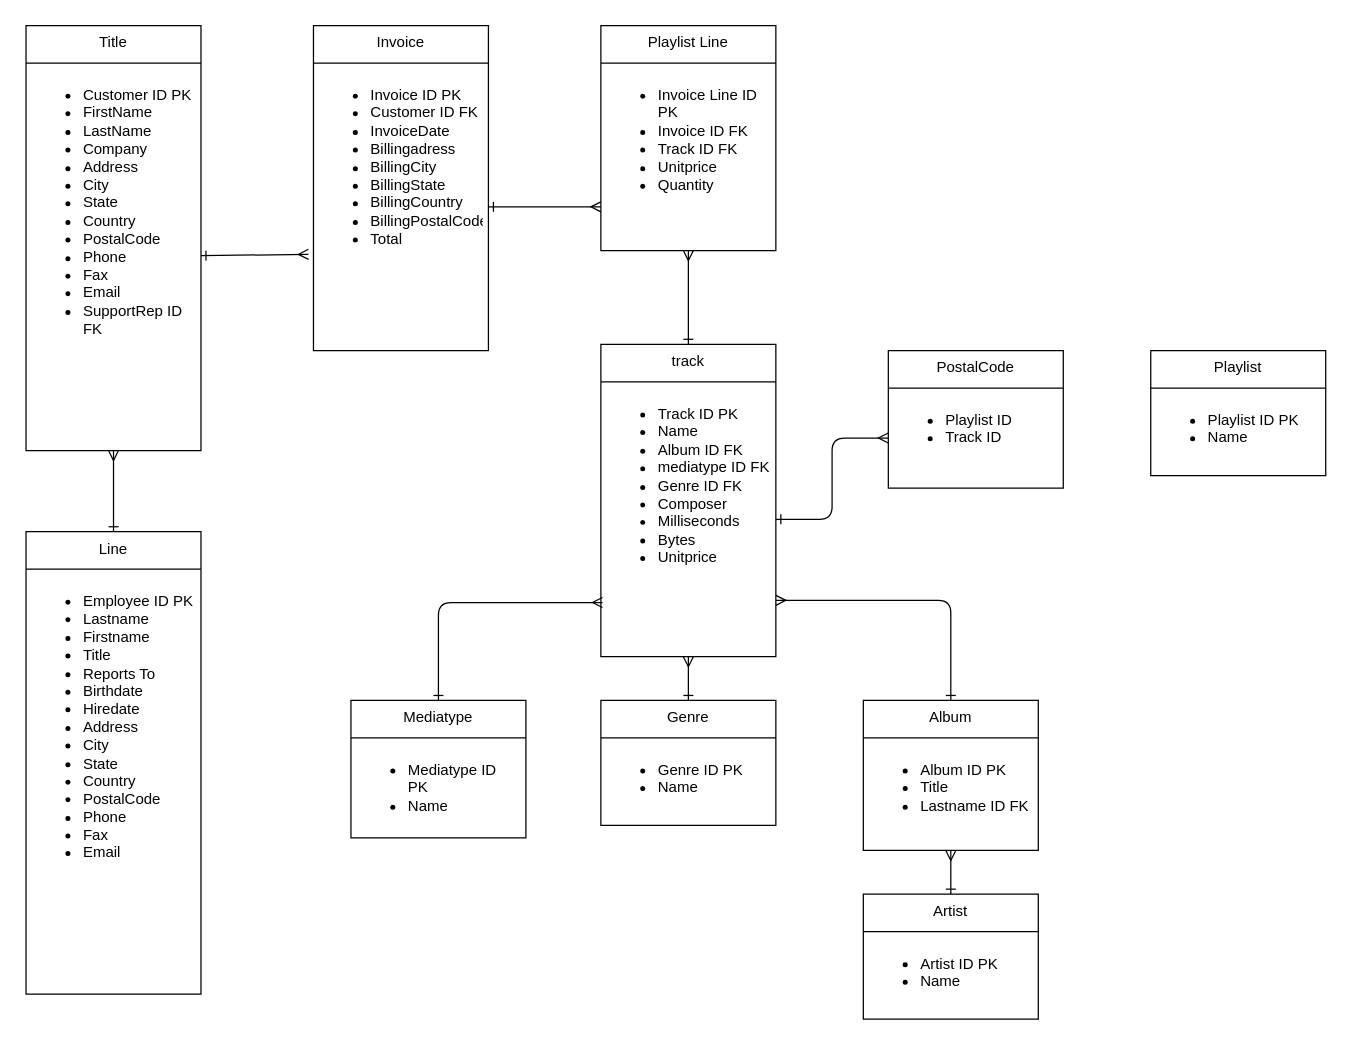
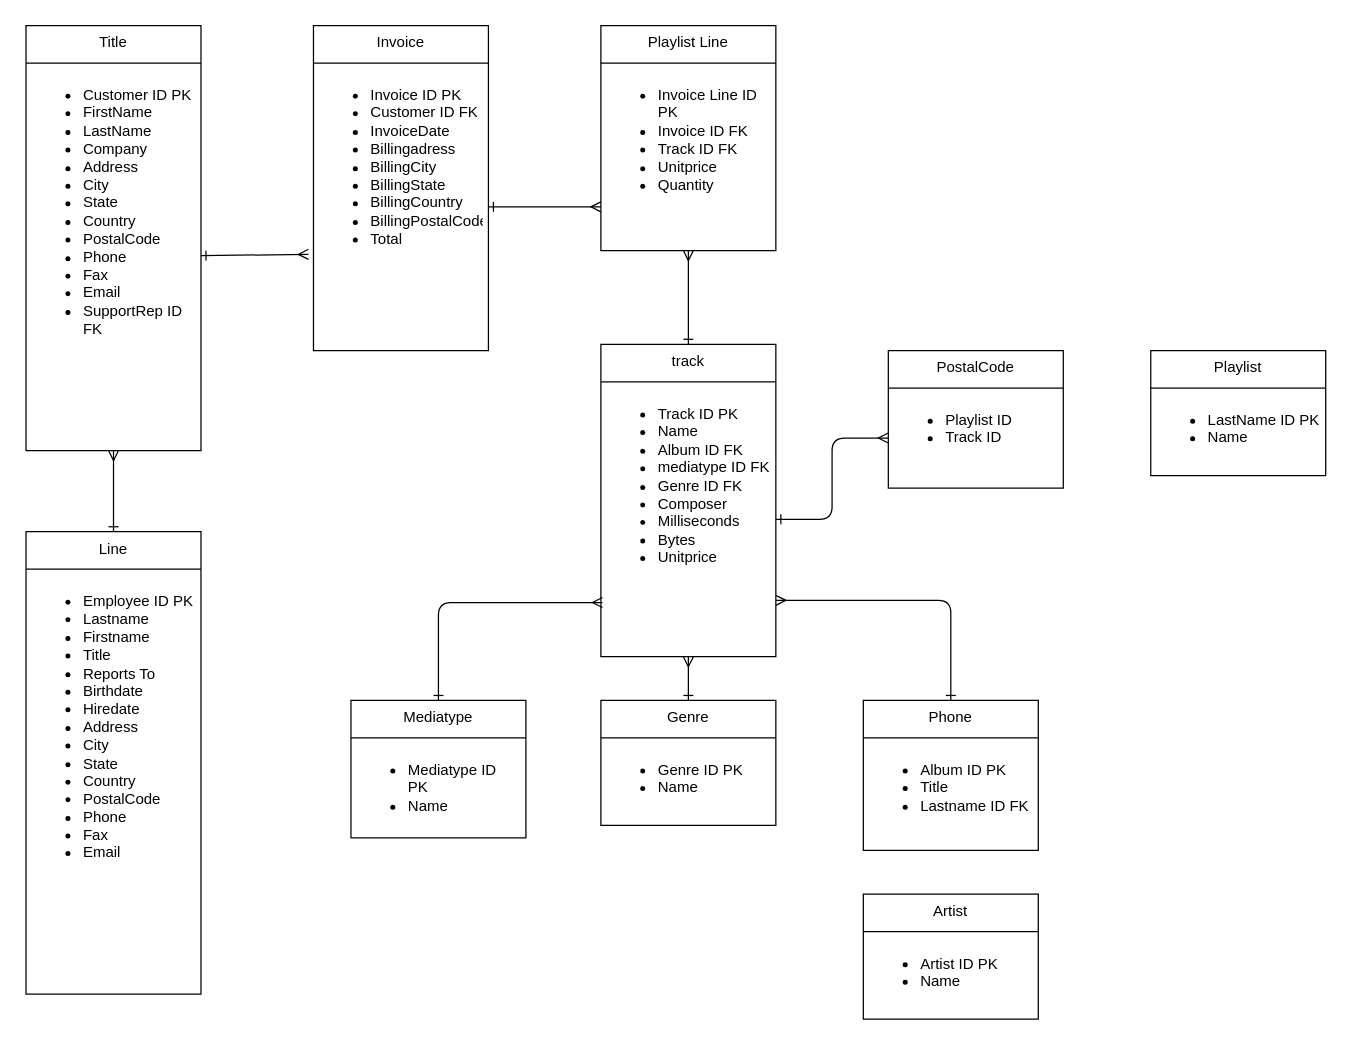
(1207, 415) -> (1213, 415)
(951, 718) -> (951, 718)
(951, 873) -> none
